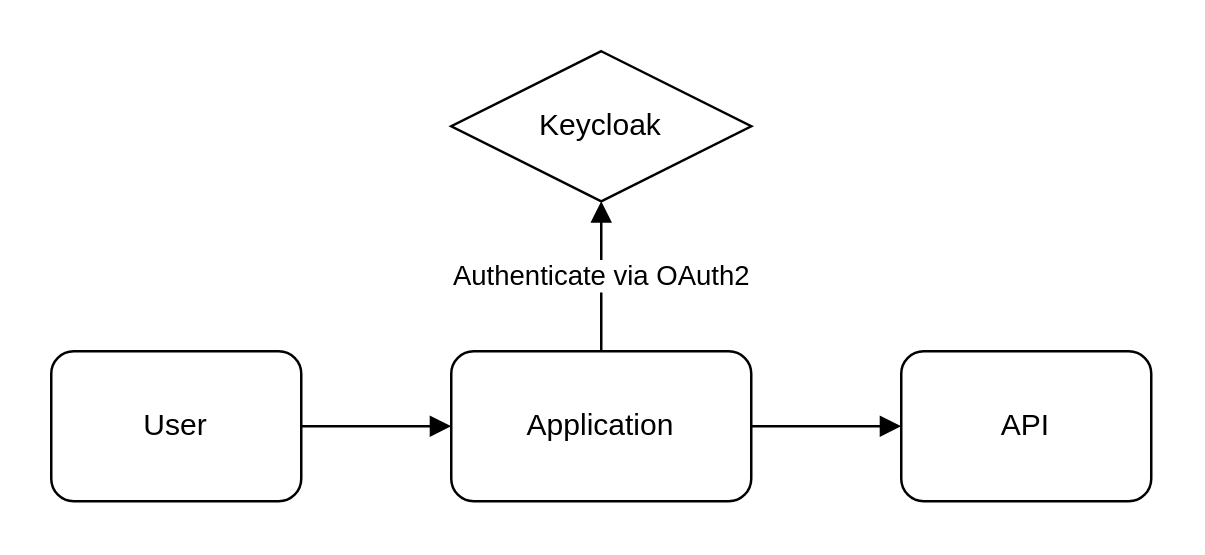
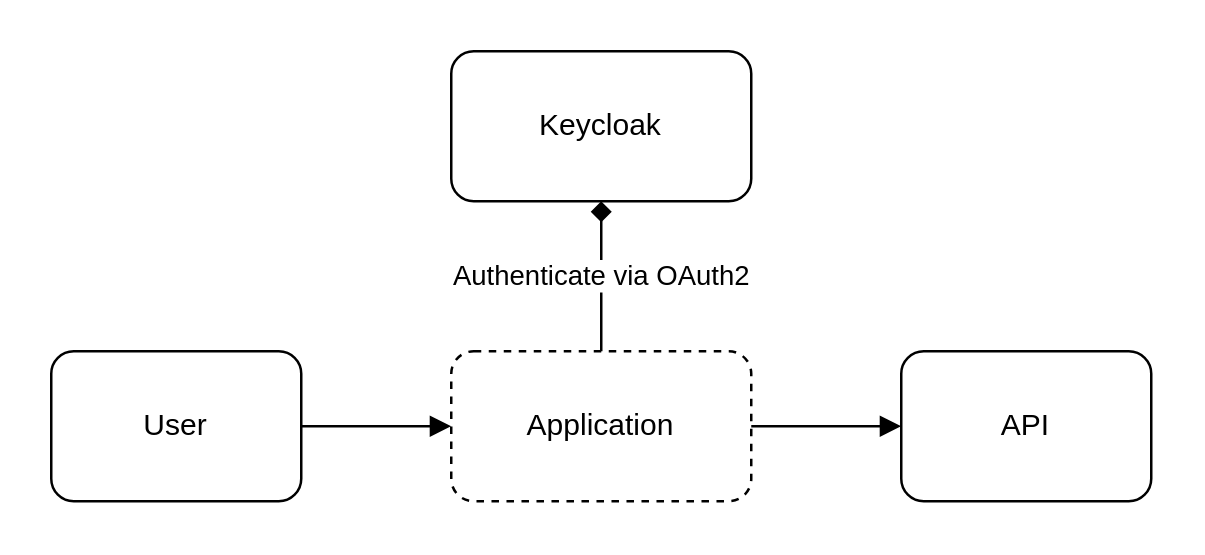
(601, 126) -> (601, 126)
(601, 223) -> (601, 223)
(601, 426) -> (601, 426)
